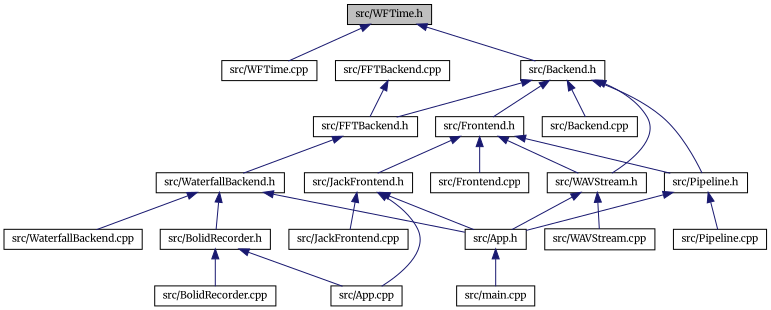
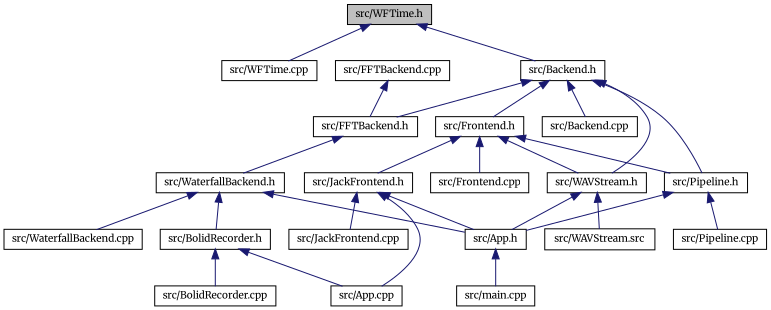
(600, 239) -> (600, 239)
